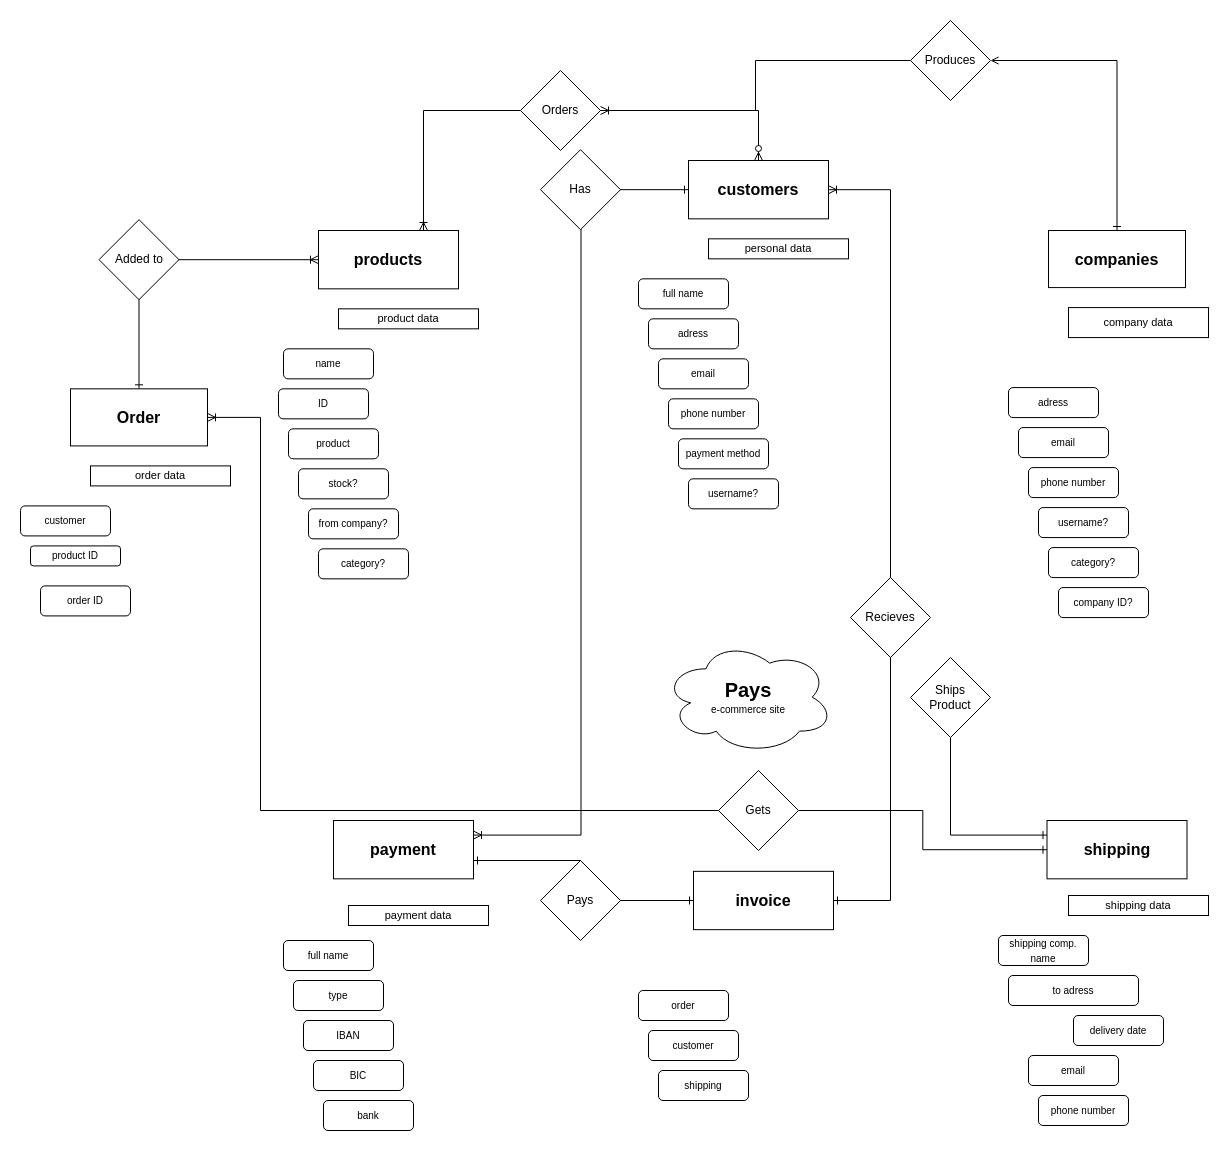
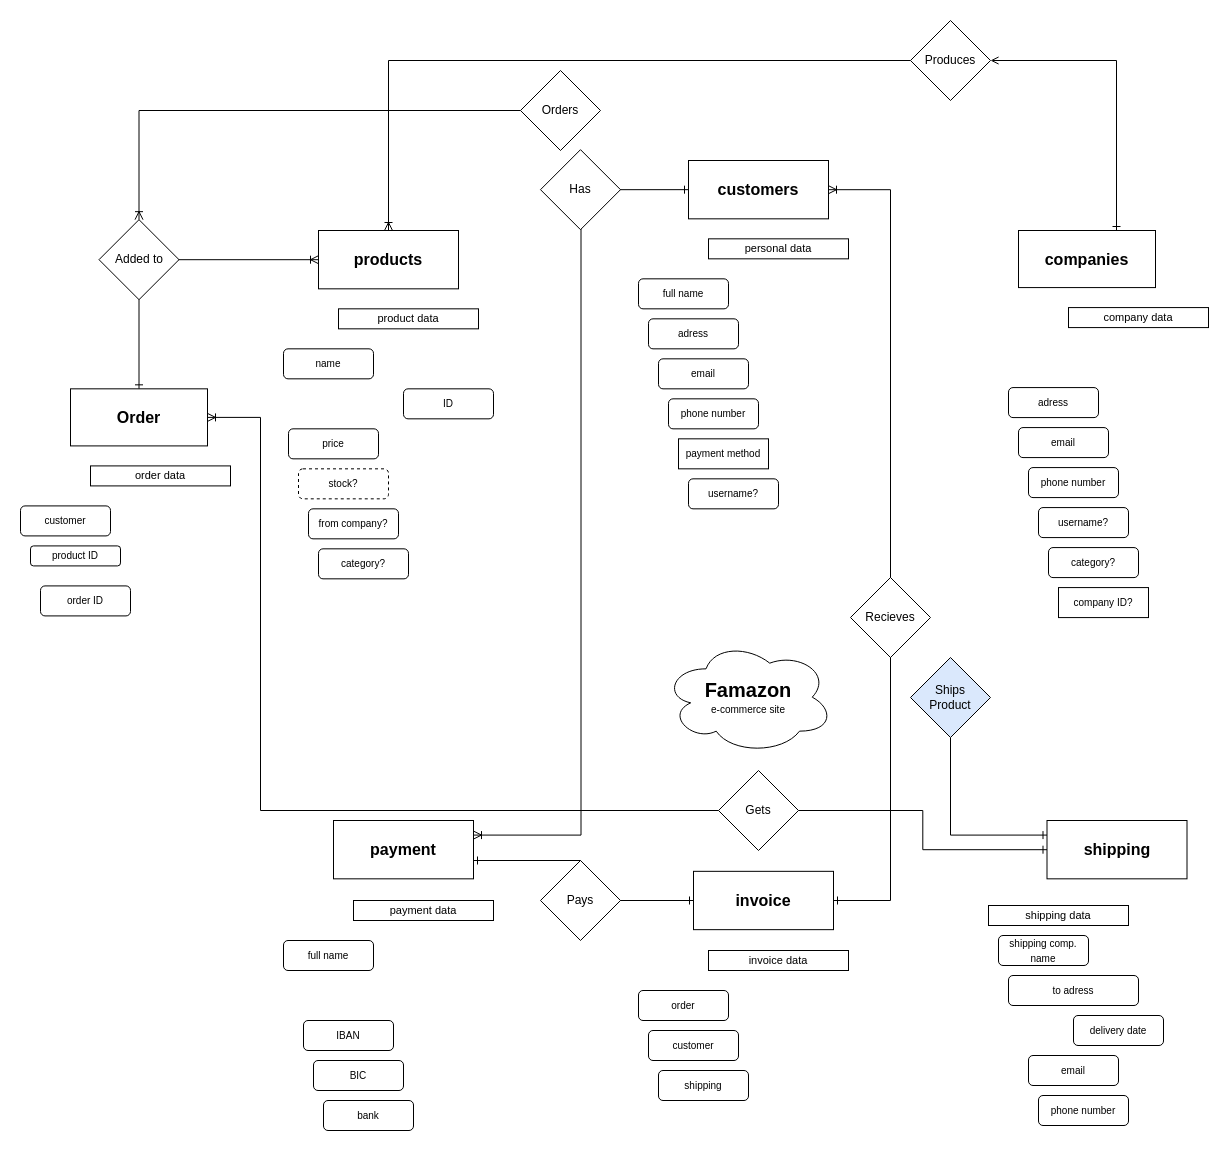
(756, 84) -> (488, 61)
(759, 136) -> none
(424, 170) -> (228, 111)
(1117, 259) -> (1087, 259)
(1139, 323) -> (1139, 318)
(324, 404) -> (449, 404)
(334, 444) -> (334, 444)
(724, 454) -> (724, 454)
(344, 484) -> (344, 484)
(1104, 603) -> (1104, 603)
(749, 698) -> (749, 698)
(951, 698) -> (951, 698)
(1139, 906) -> (1059, 916)
(419, 916) -> (424, 911)
none -> (779, 961)
(339, 996) -> none
